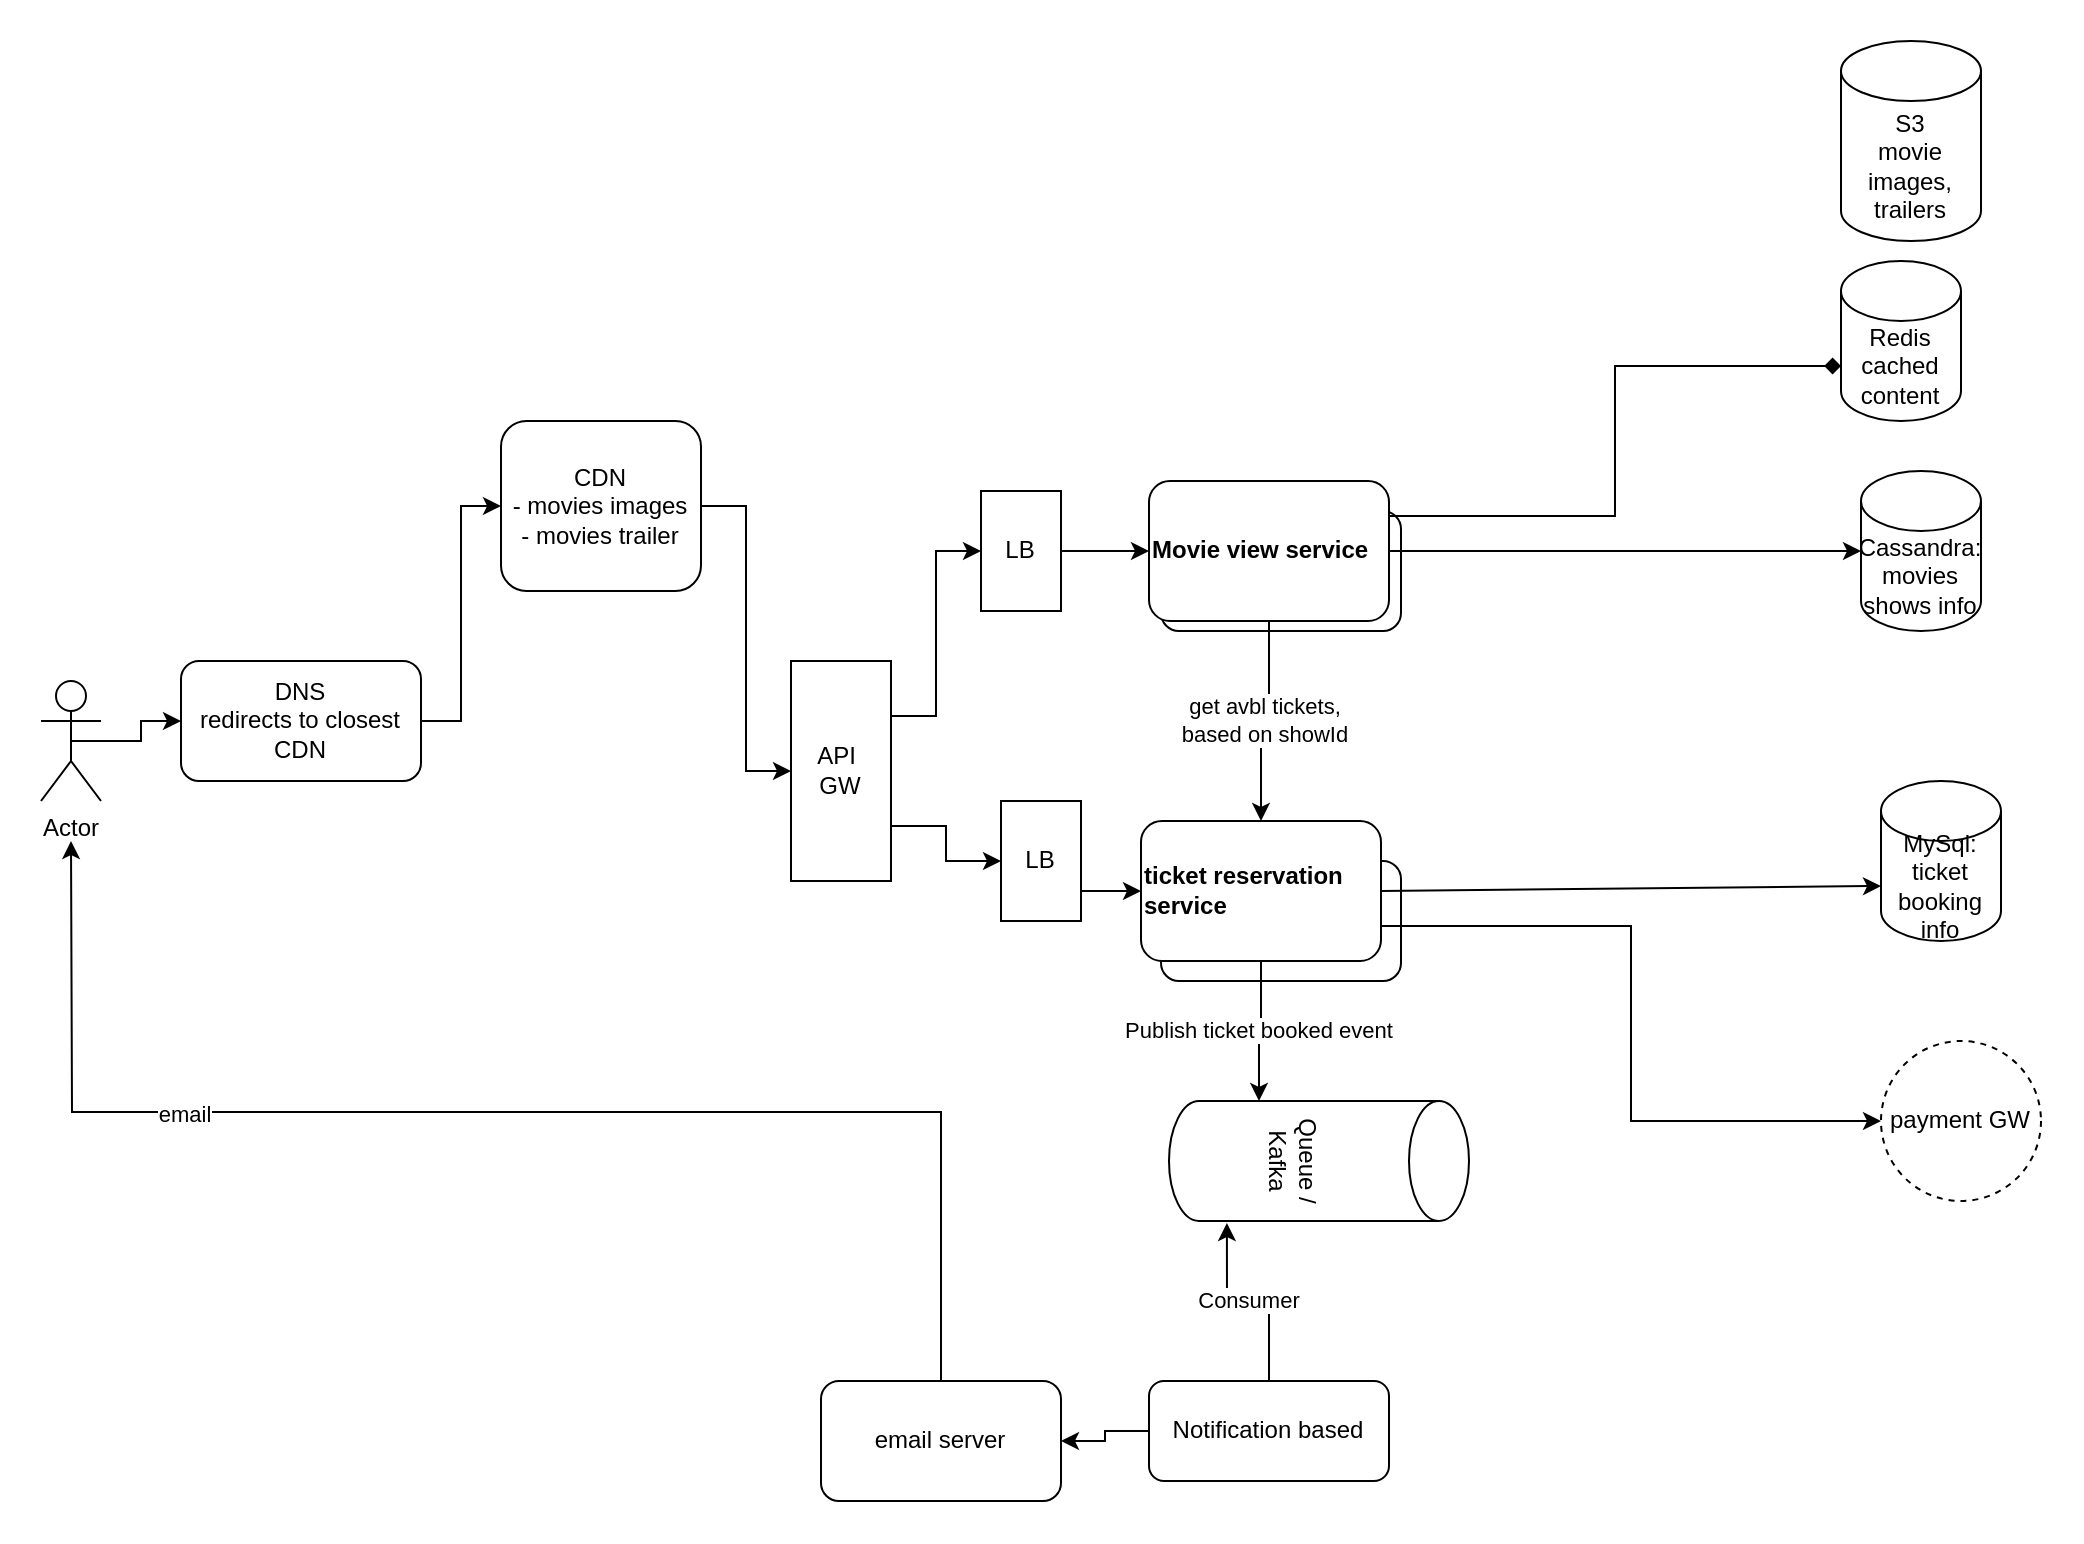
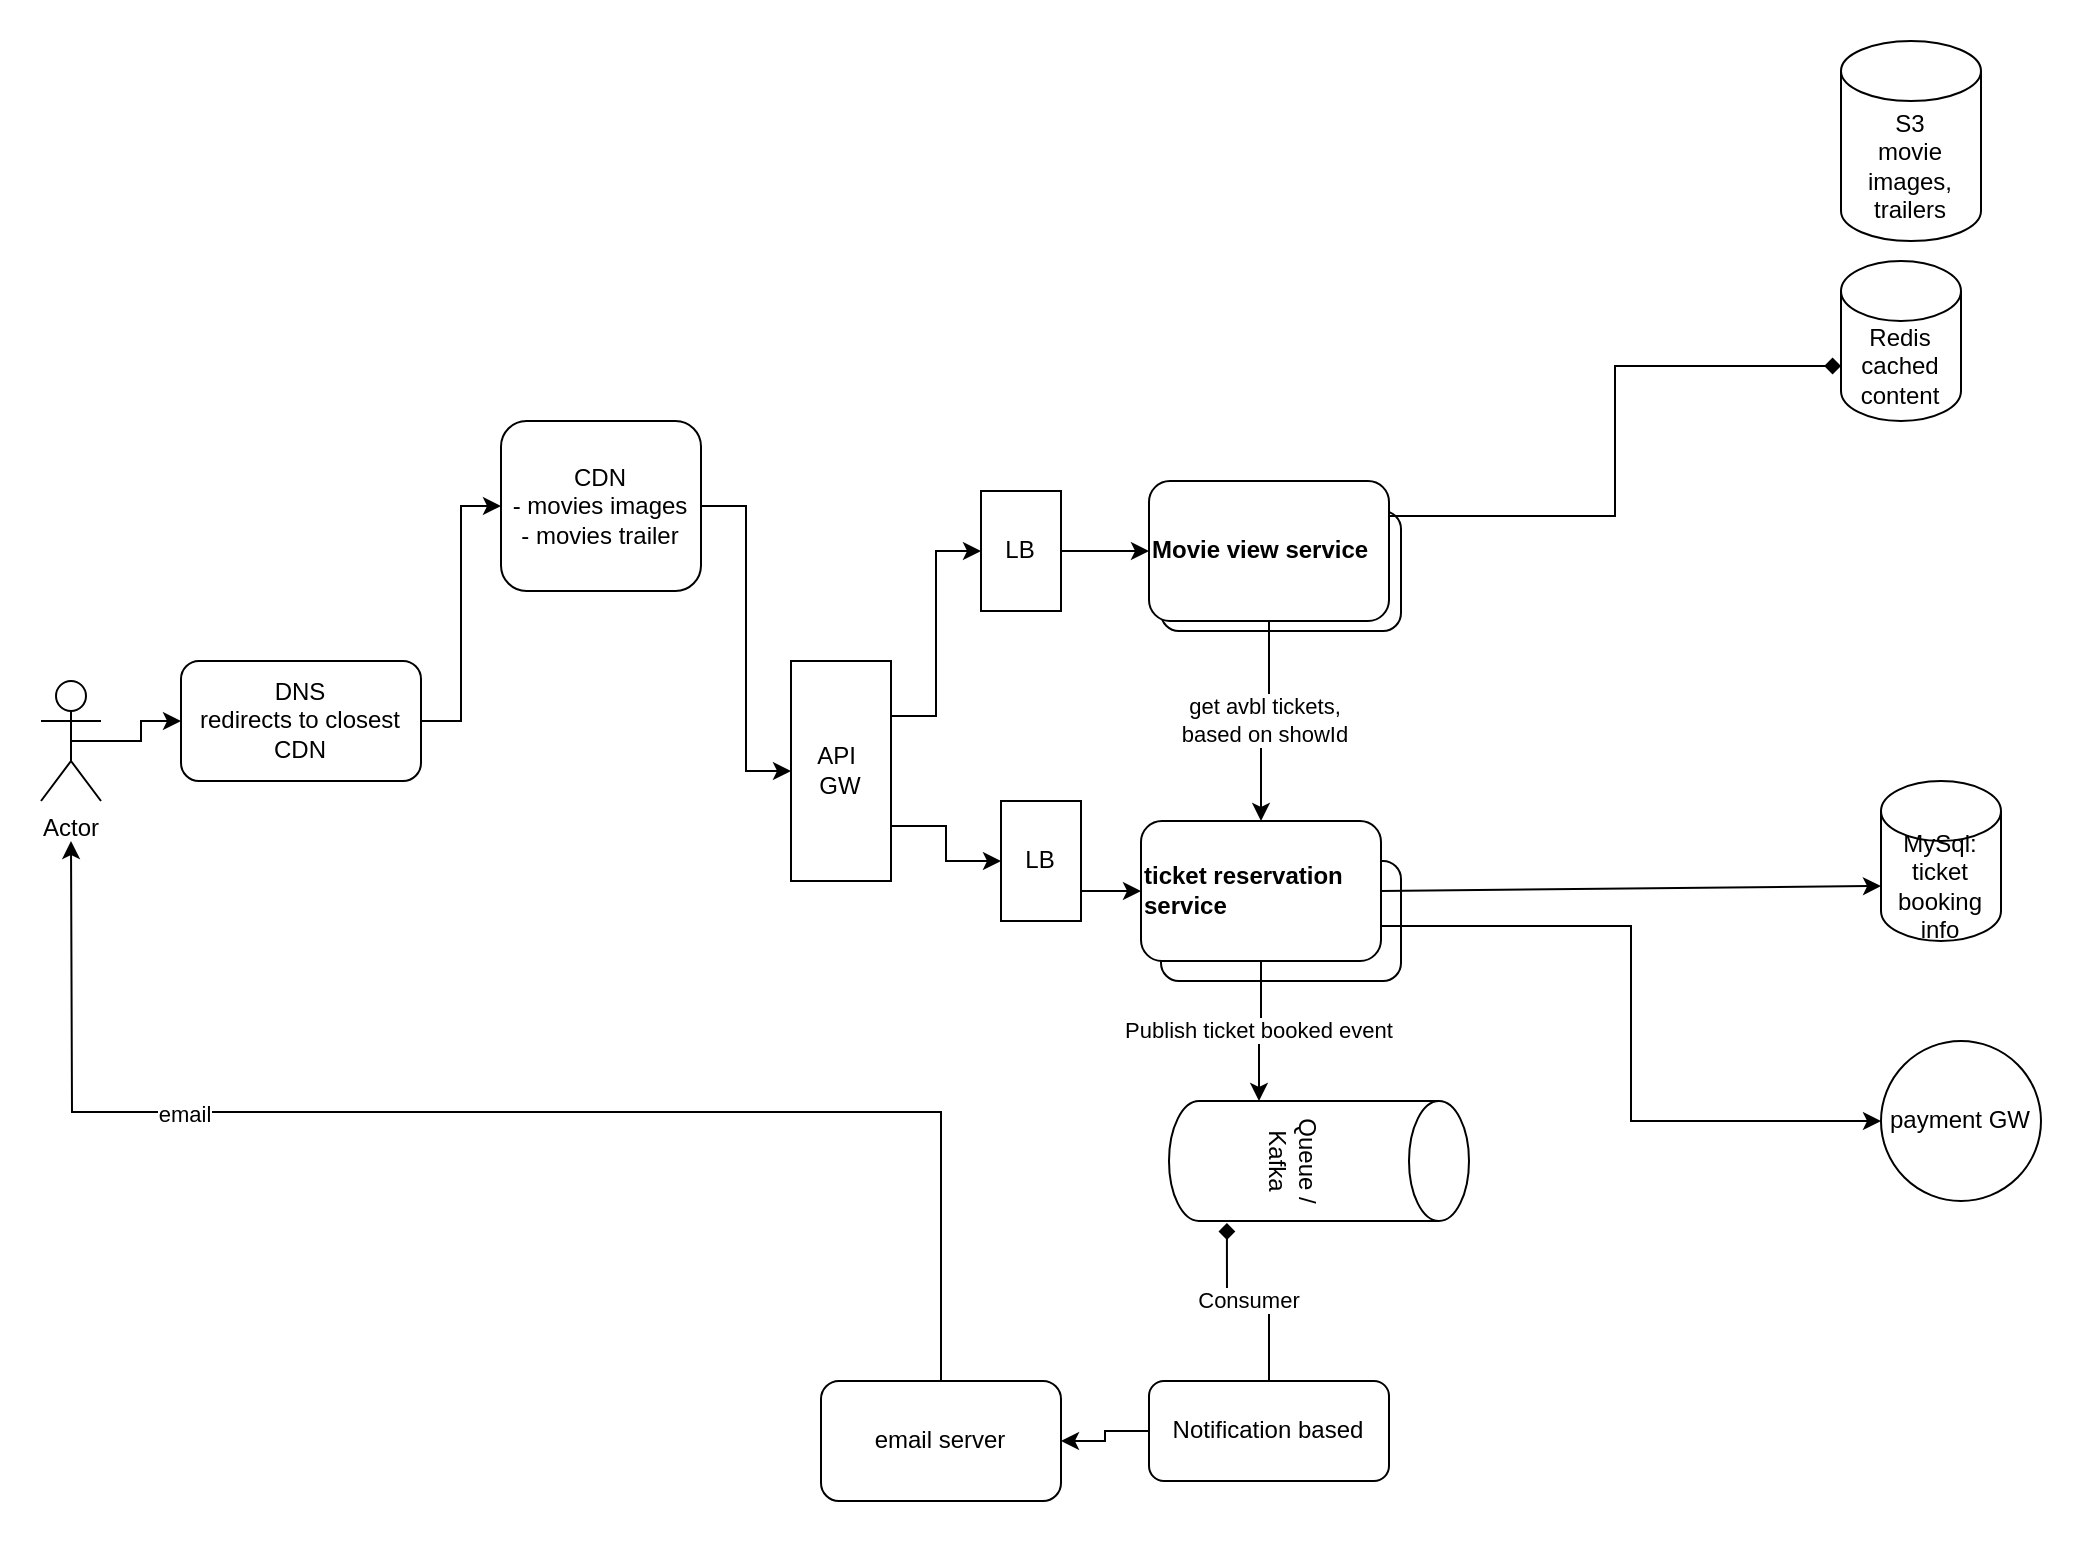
(1618, 551) -> none
(1921, 551) -> none
(1961, 1121) -> (1961, 1121)
(1227, 1238) -> (1227, 1239)
